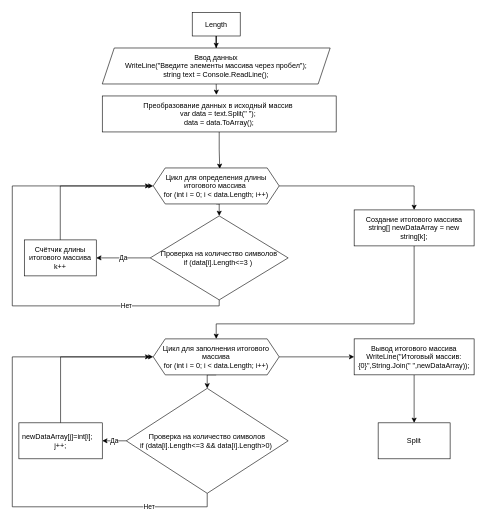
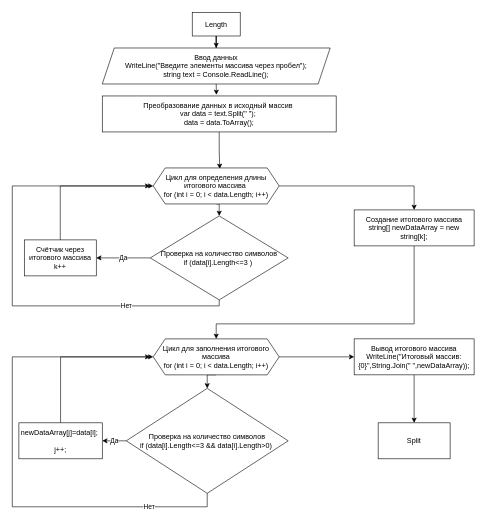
(60, 258) -> (60, 258)
(61, 441) -> (61, 441)
